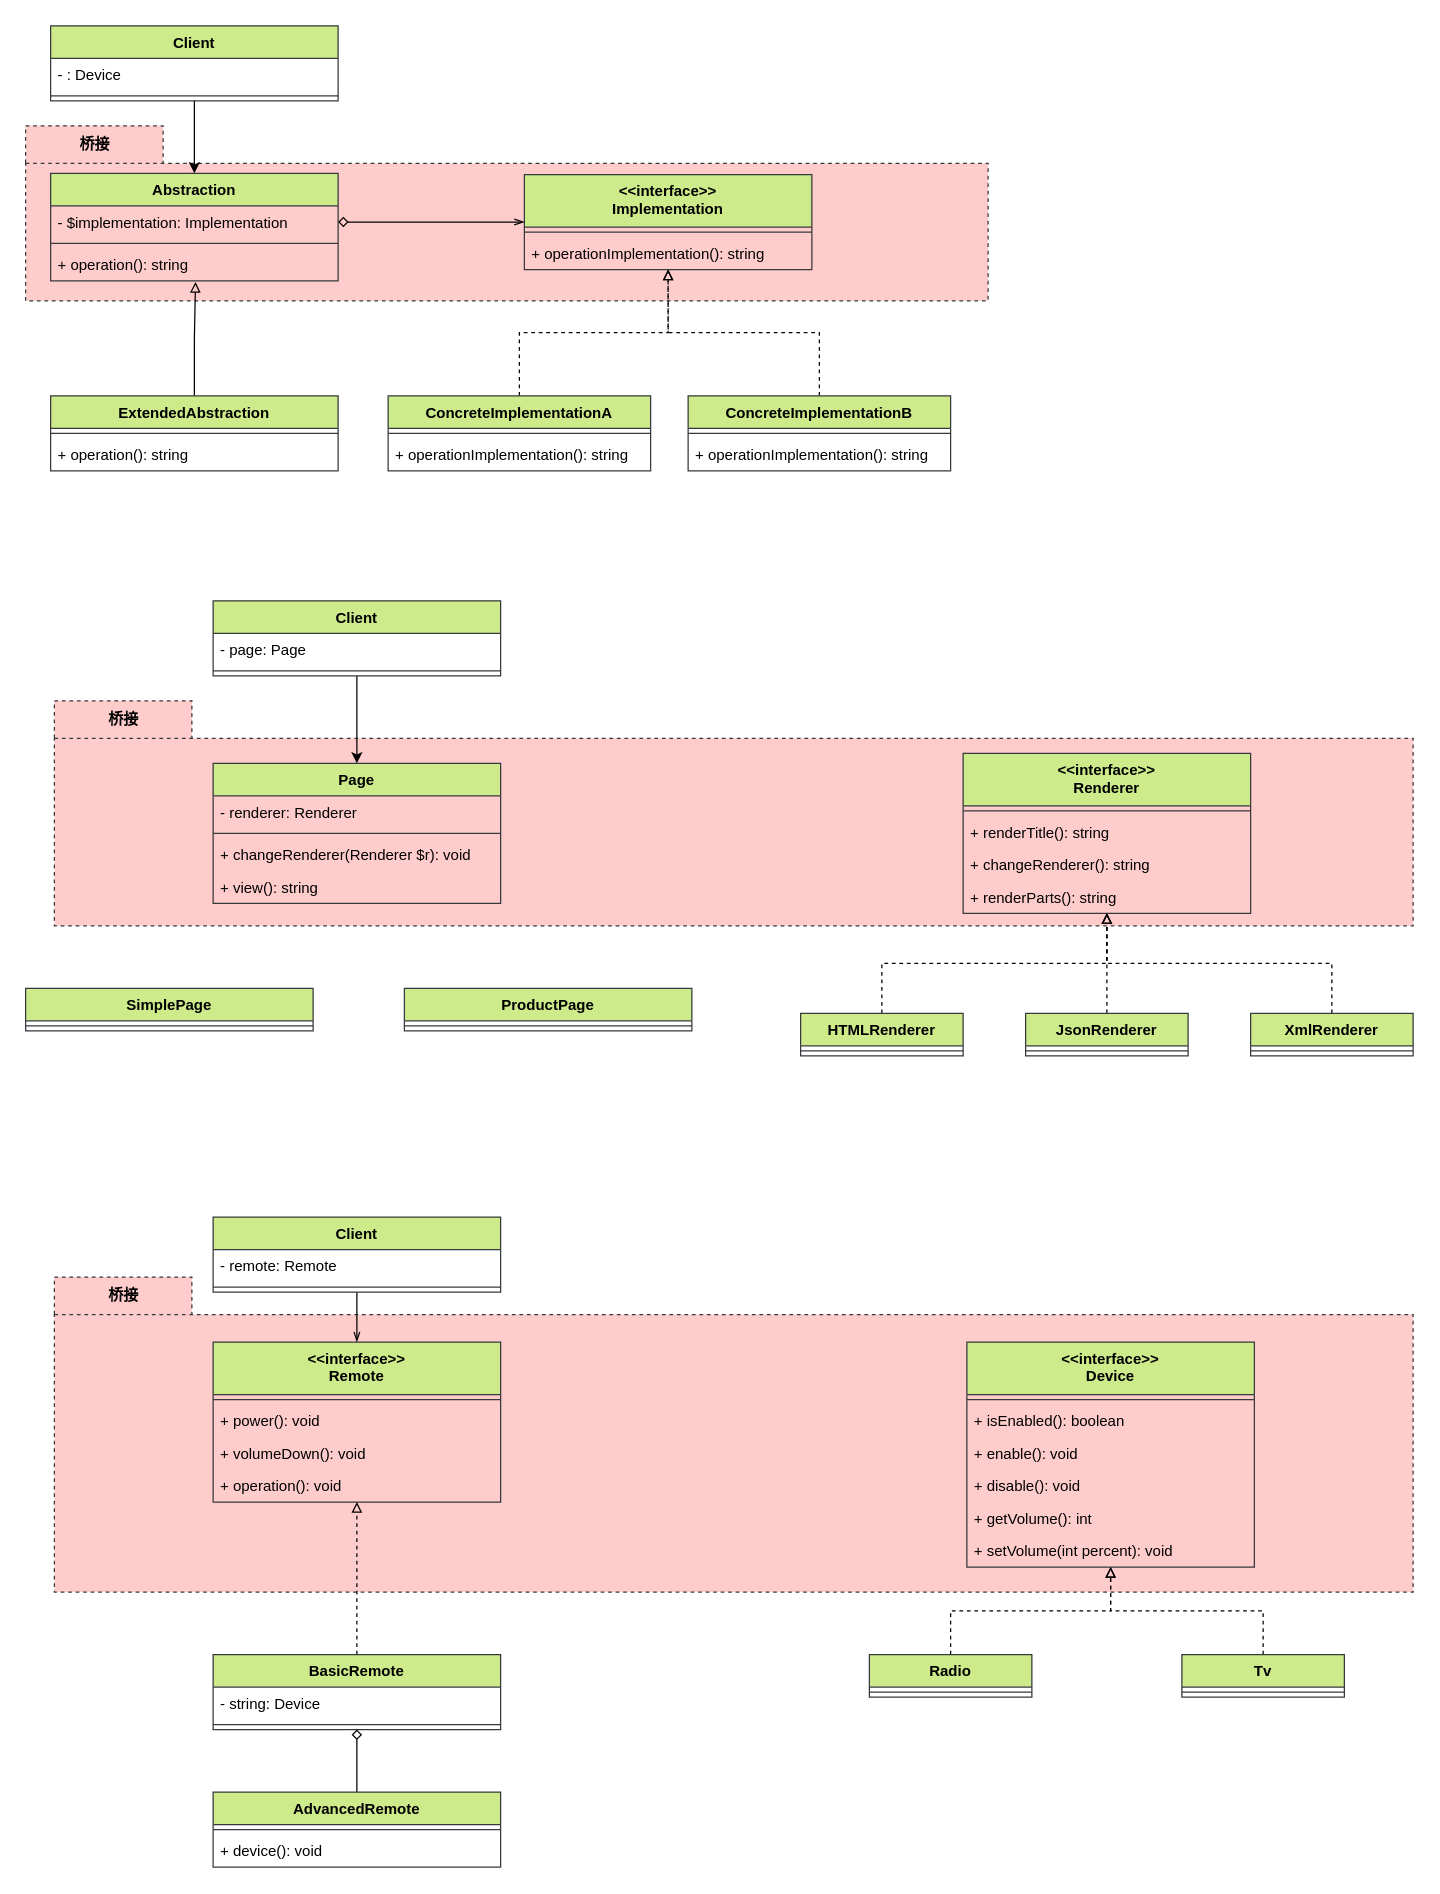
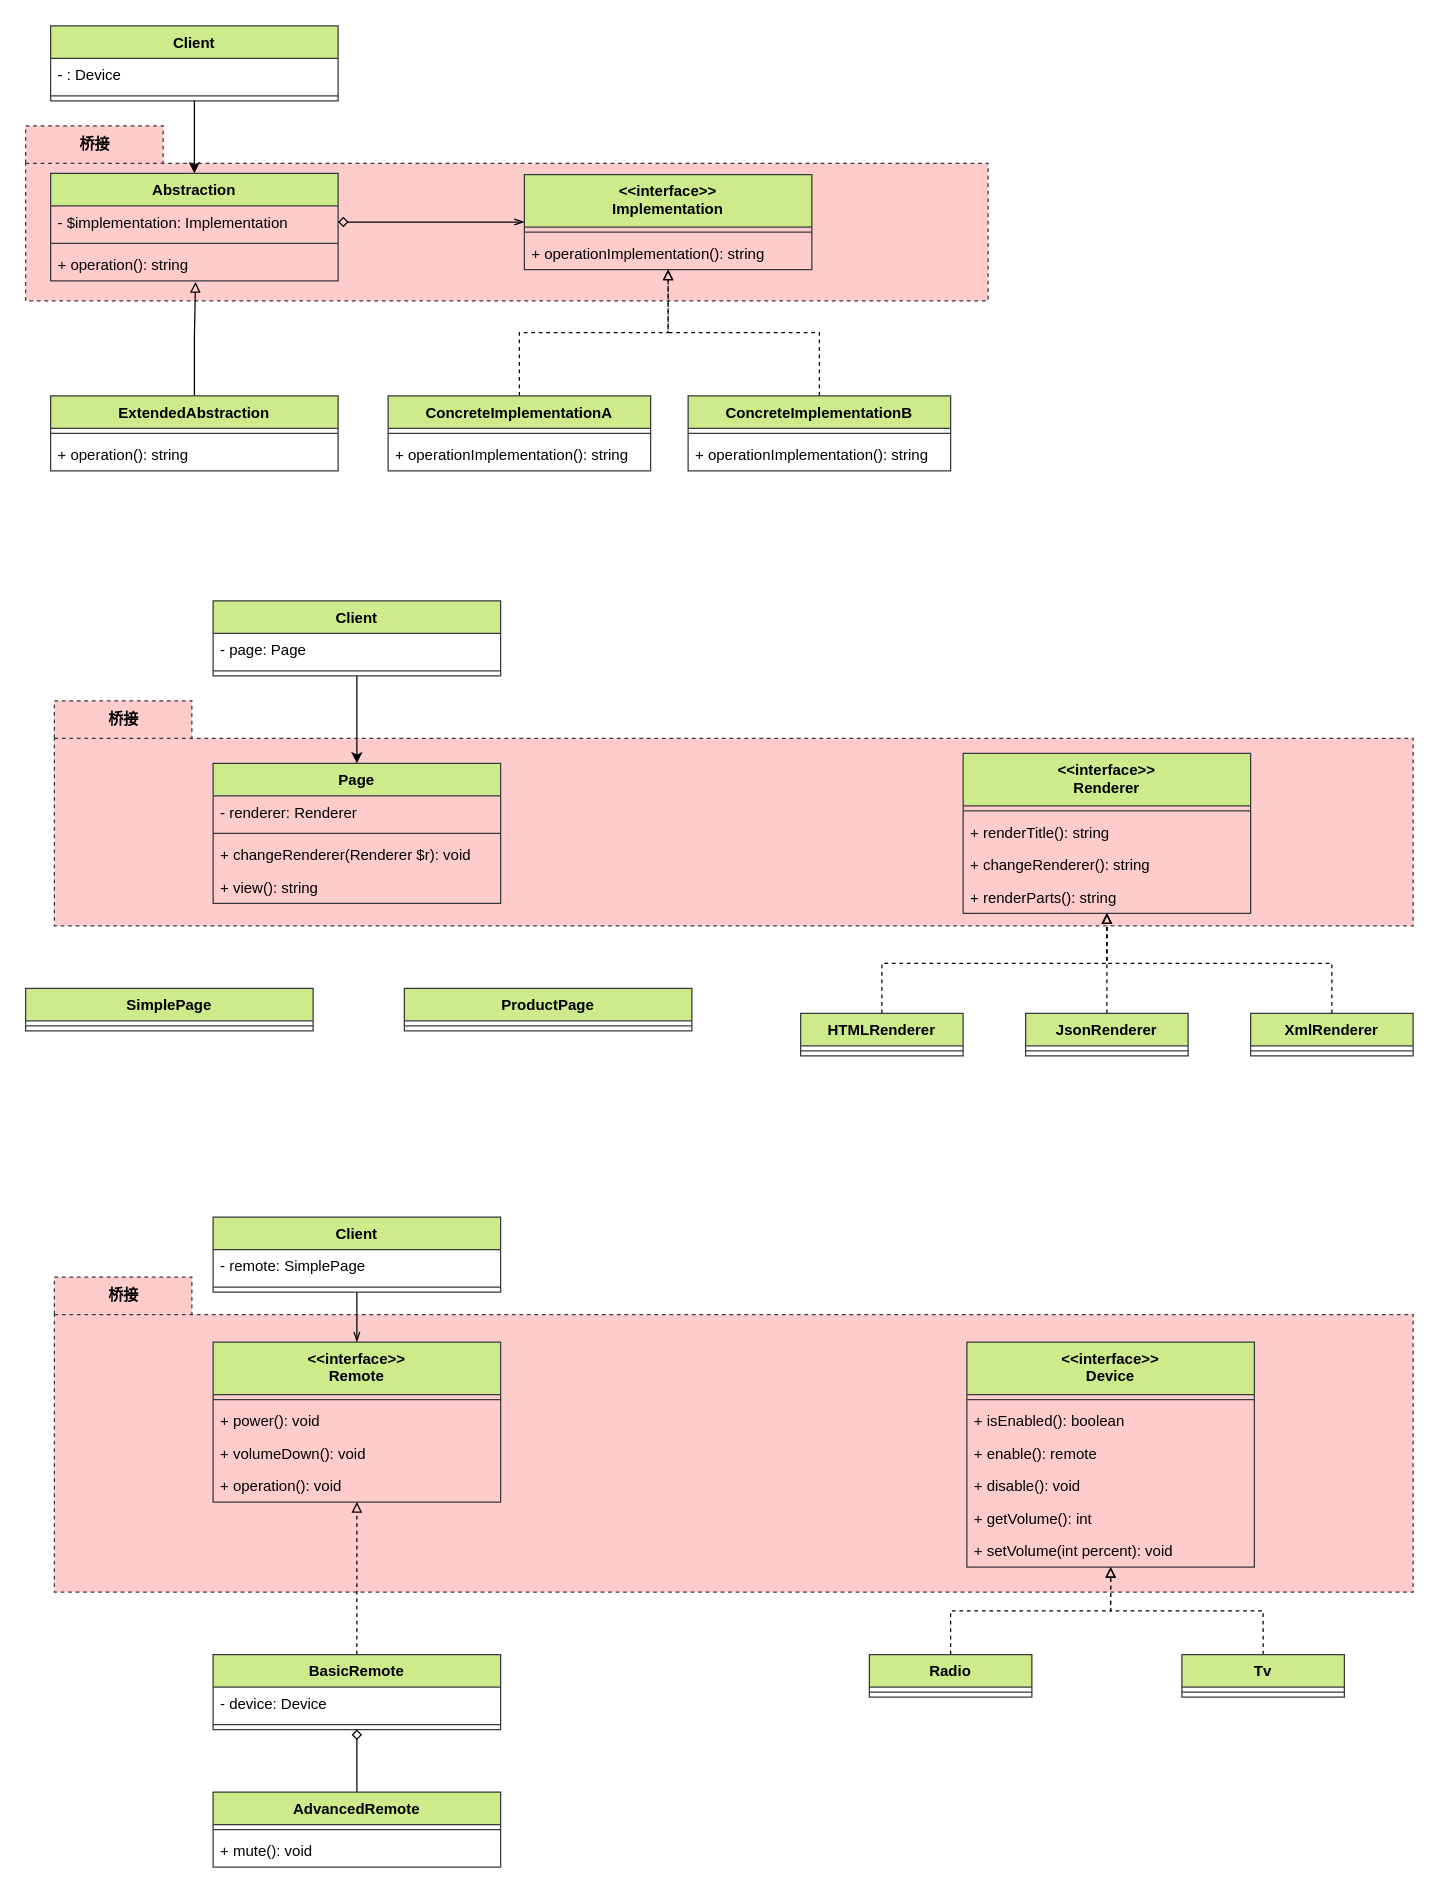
(281, 1266) -> (294, 1266)
(1031, 1454) -> (1042, 1454)
(277, 1704) -> (277, 1704)
(277, 1851) -> (271, 1851)
